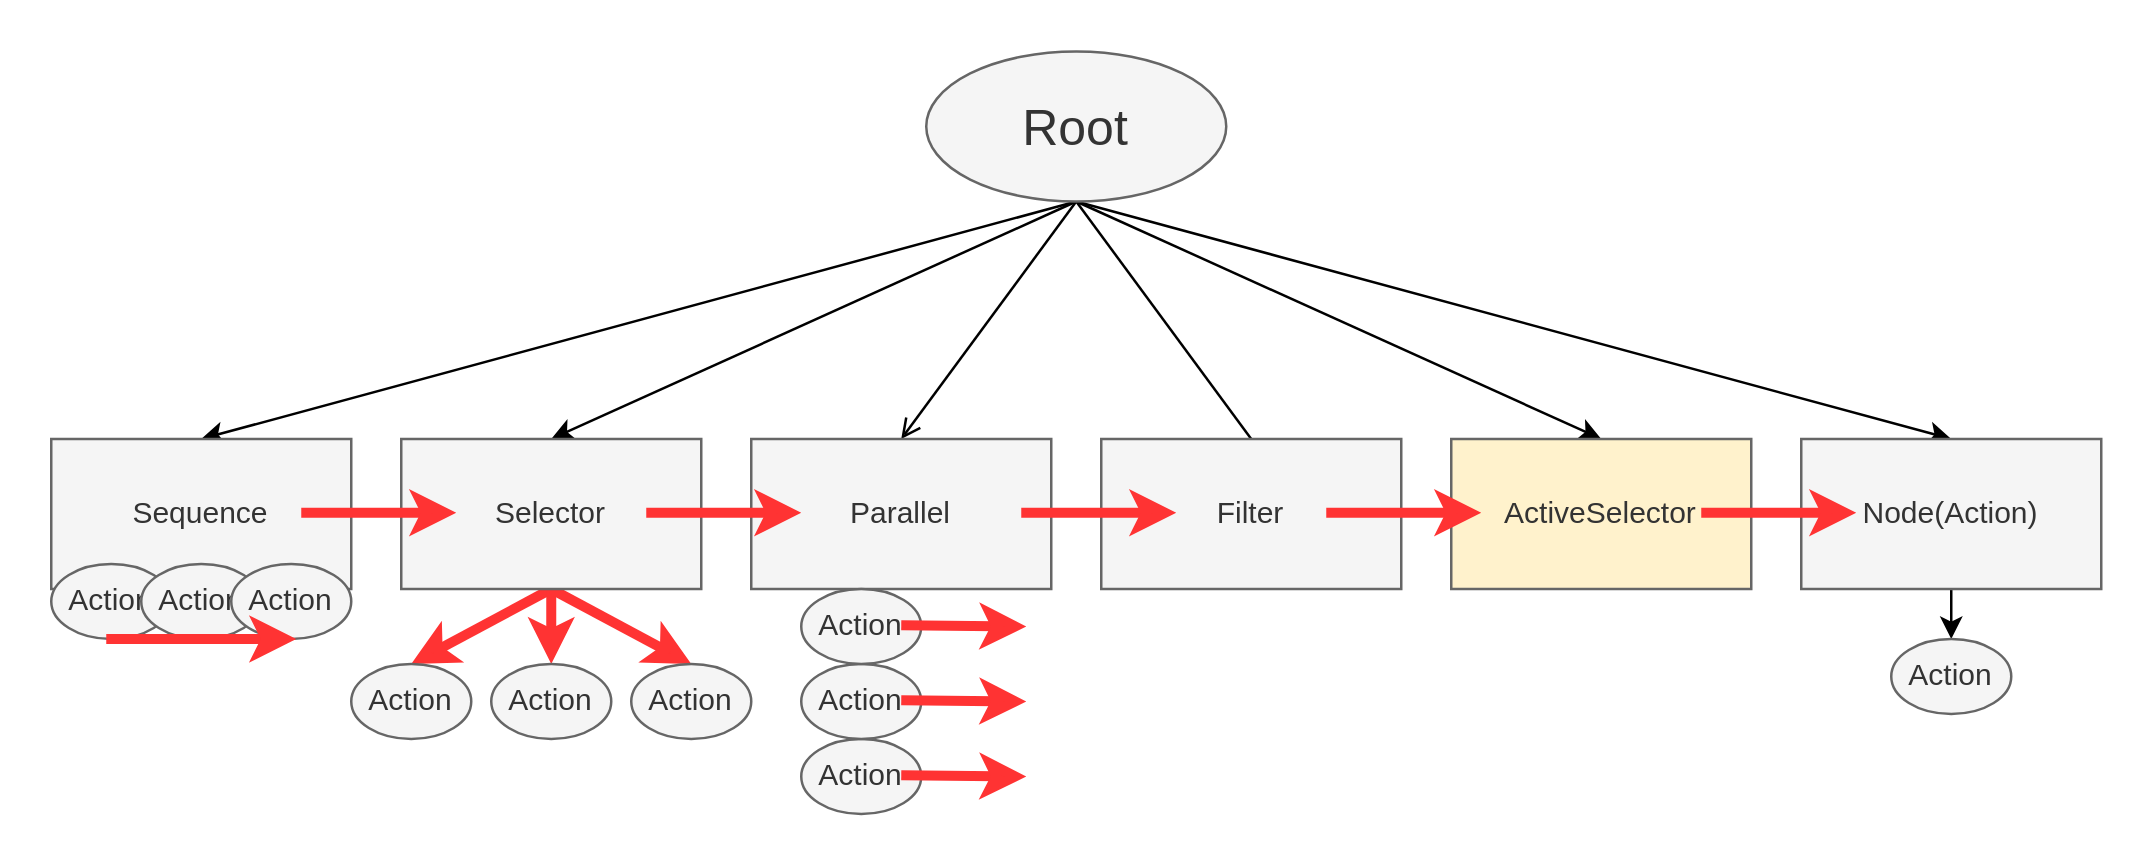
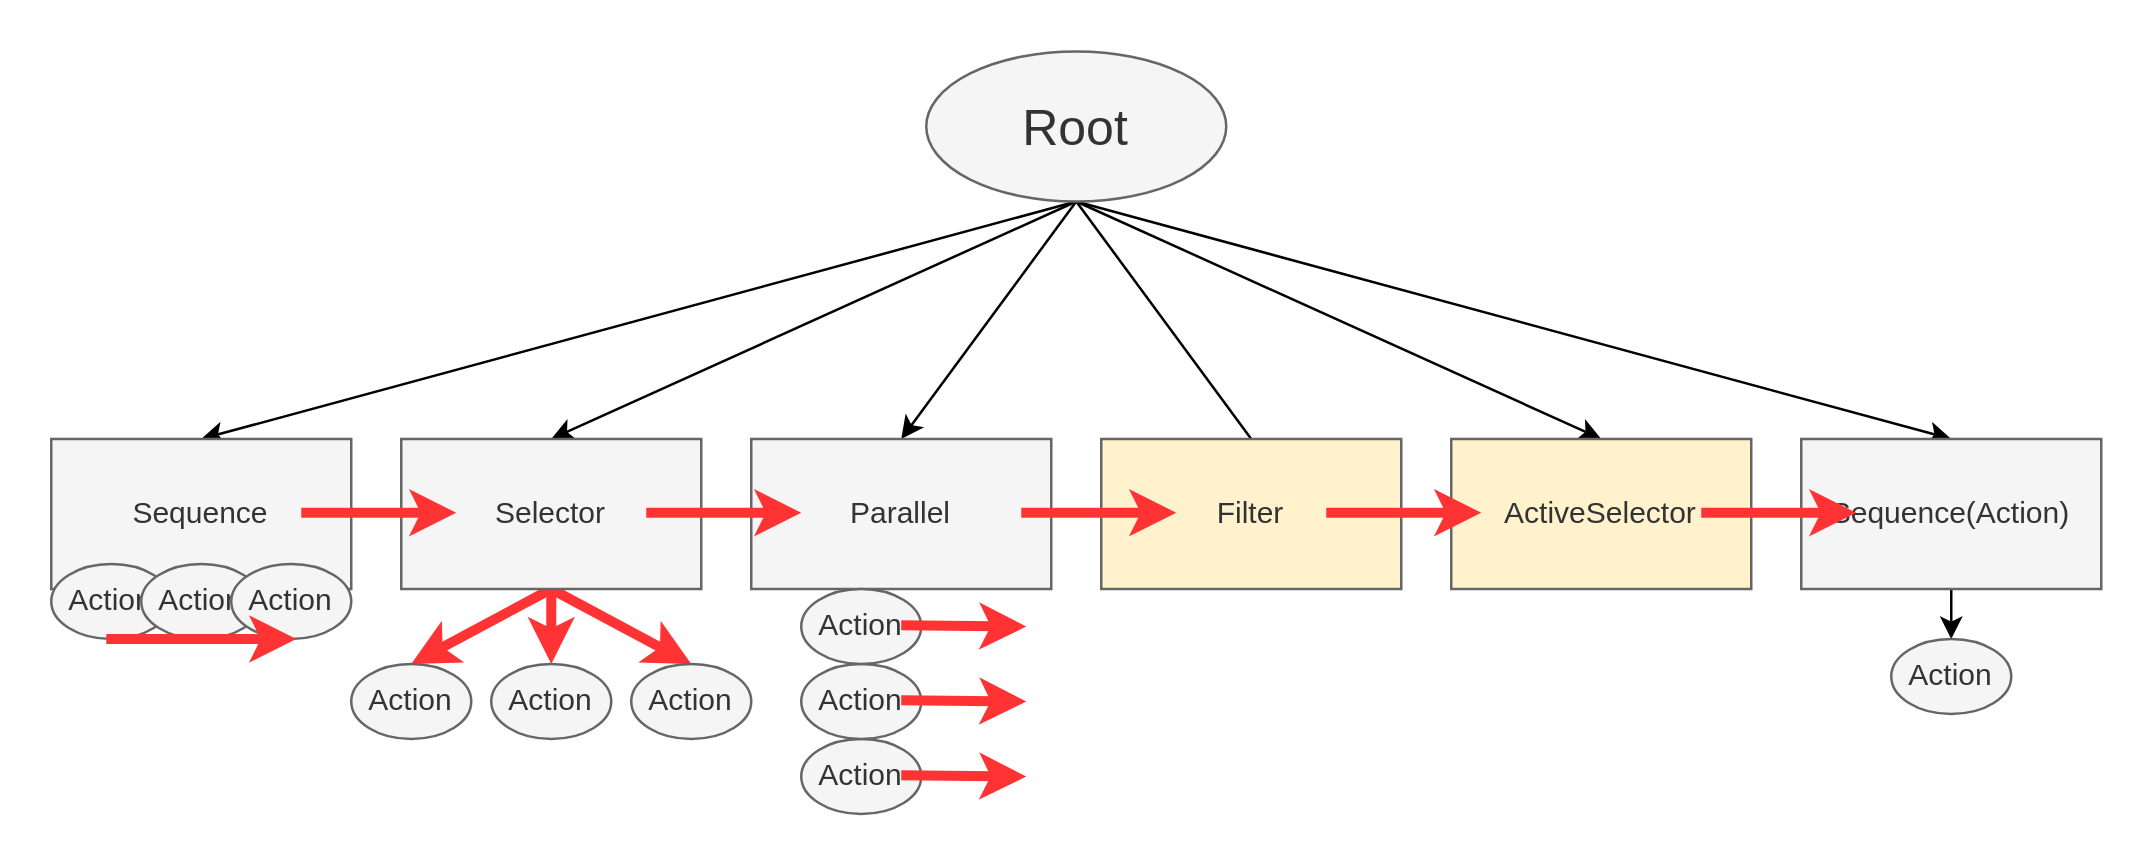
(909, 428) -> (912, 424)
(1251, 514) -> (1251, 514)
(1951, 514) -> (1951, 514)
